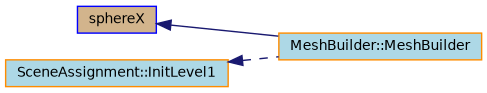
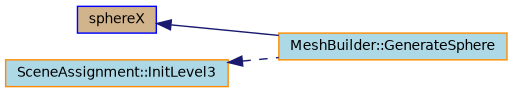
(380, 46) -> (393, 46)
(117, 73) -> (117, 73)
